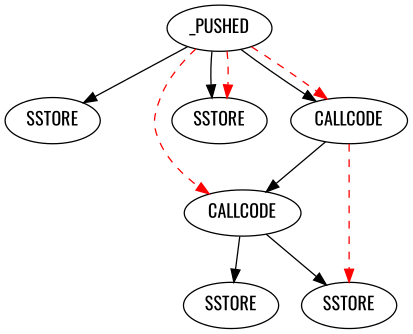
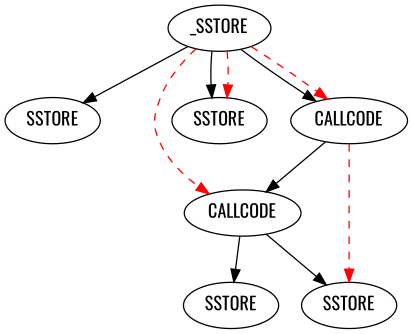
(220, 28) -> (220, 28)
